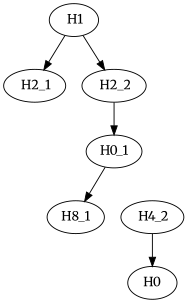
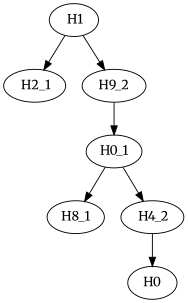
(114, 86) -> (114, 86)
none -> (131, 180)
